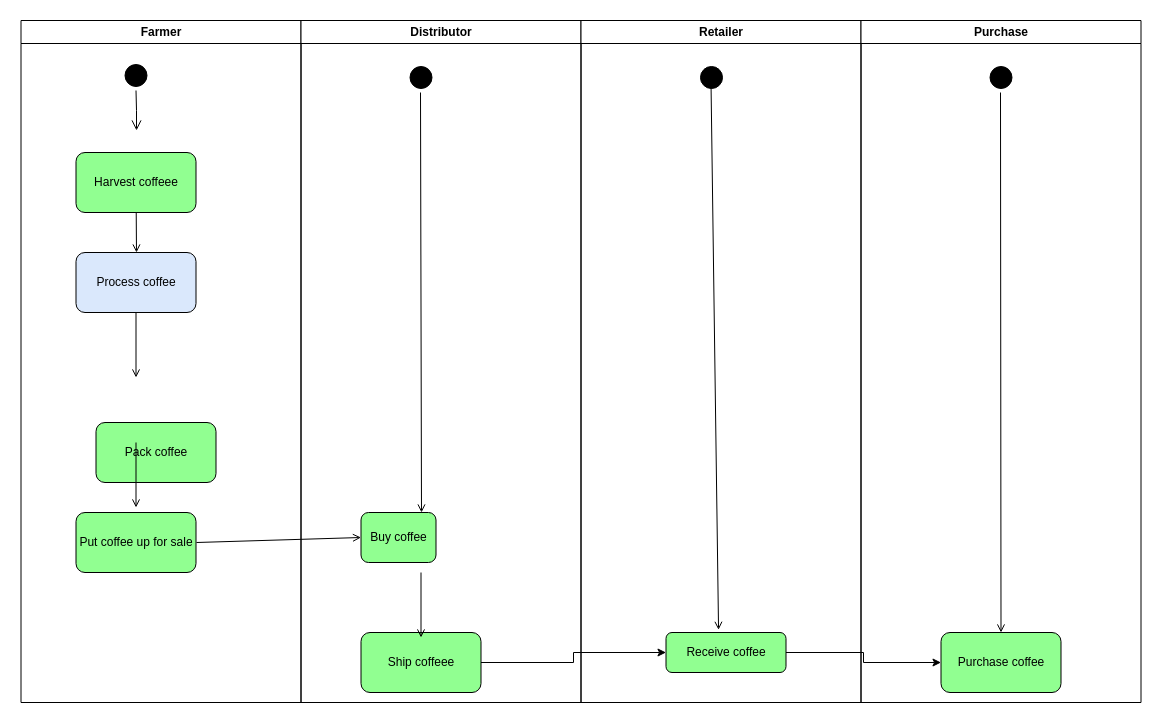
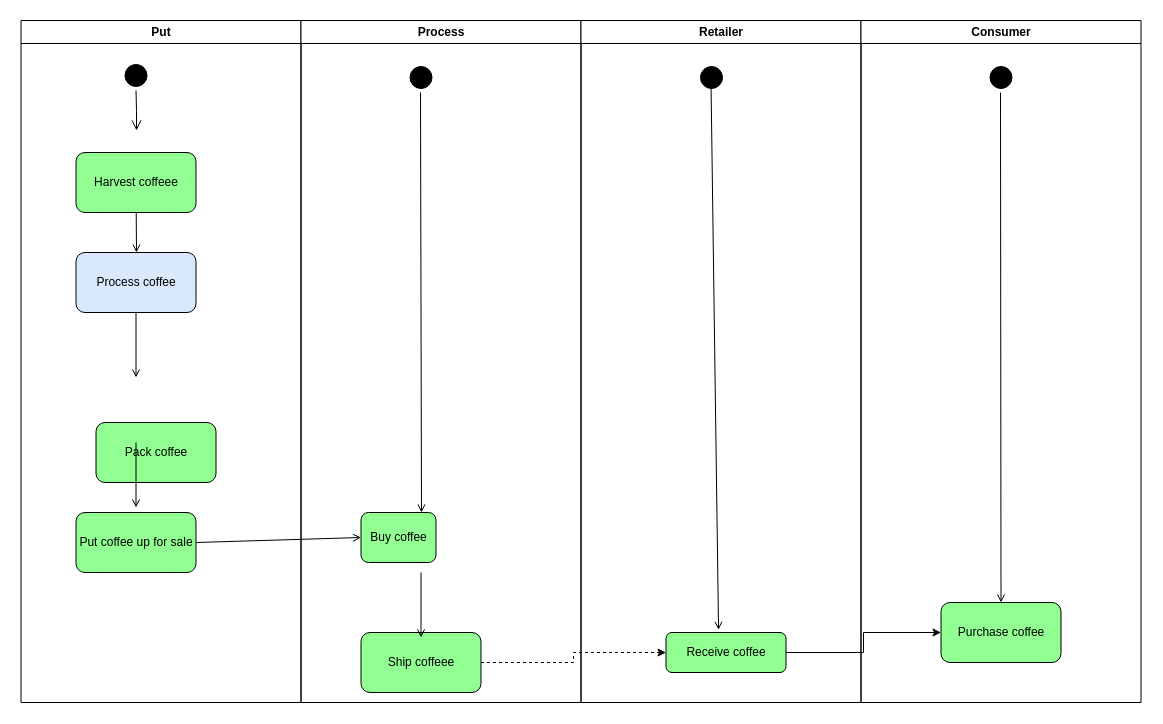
(162, 33) -> (162, 33)
(442, 33) -> (442, 33)
(1002, 33) -> (1002, 33)
(574, 662) -> (574, 662)
(1001, 663) -> (1001, 633)
